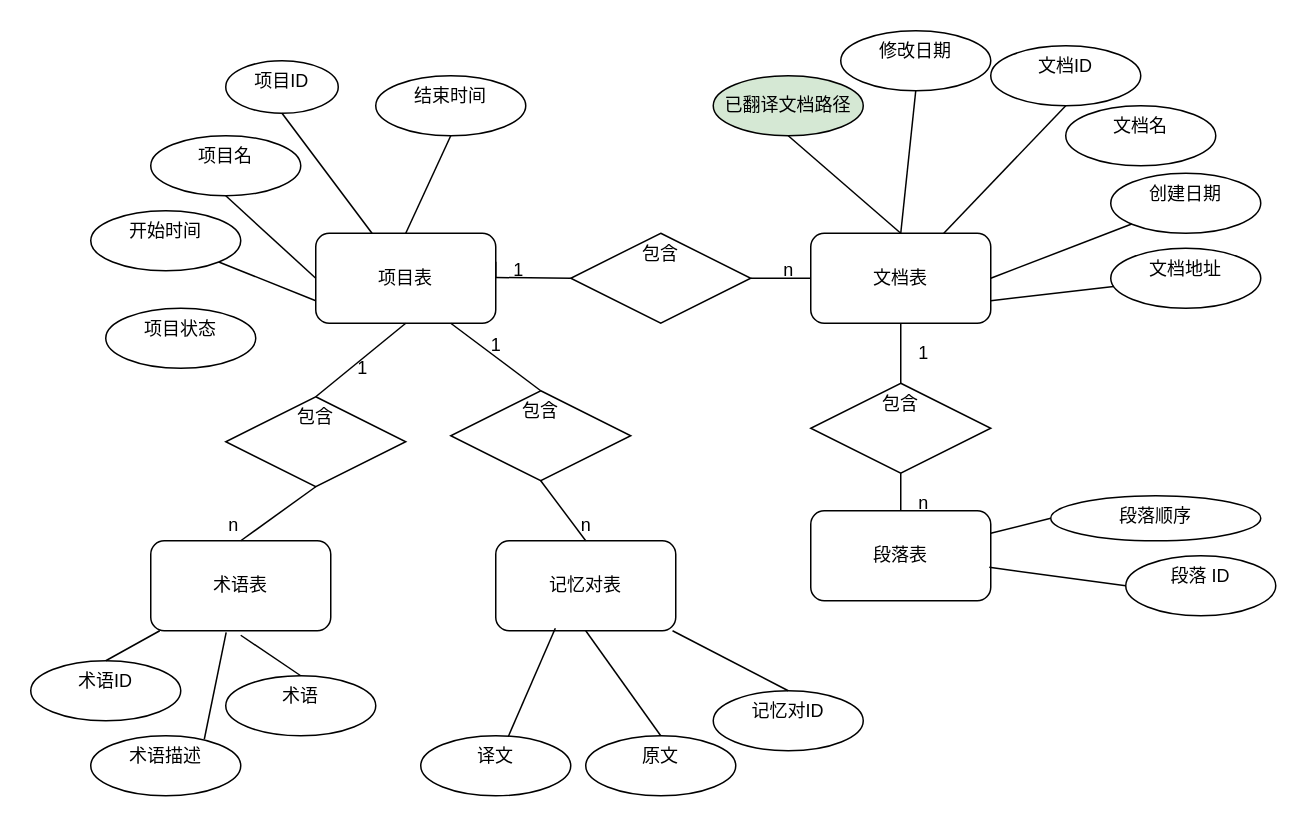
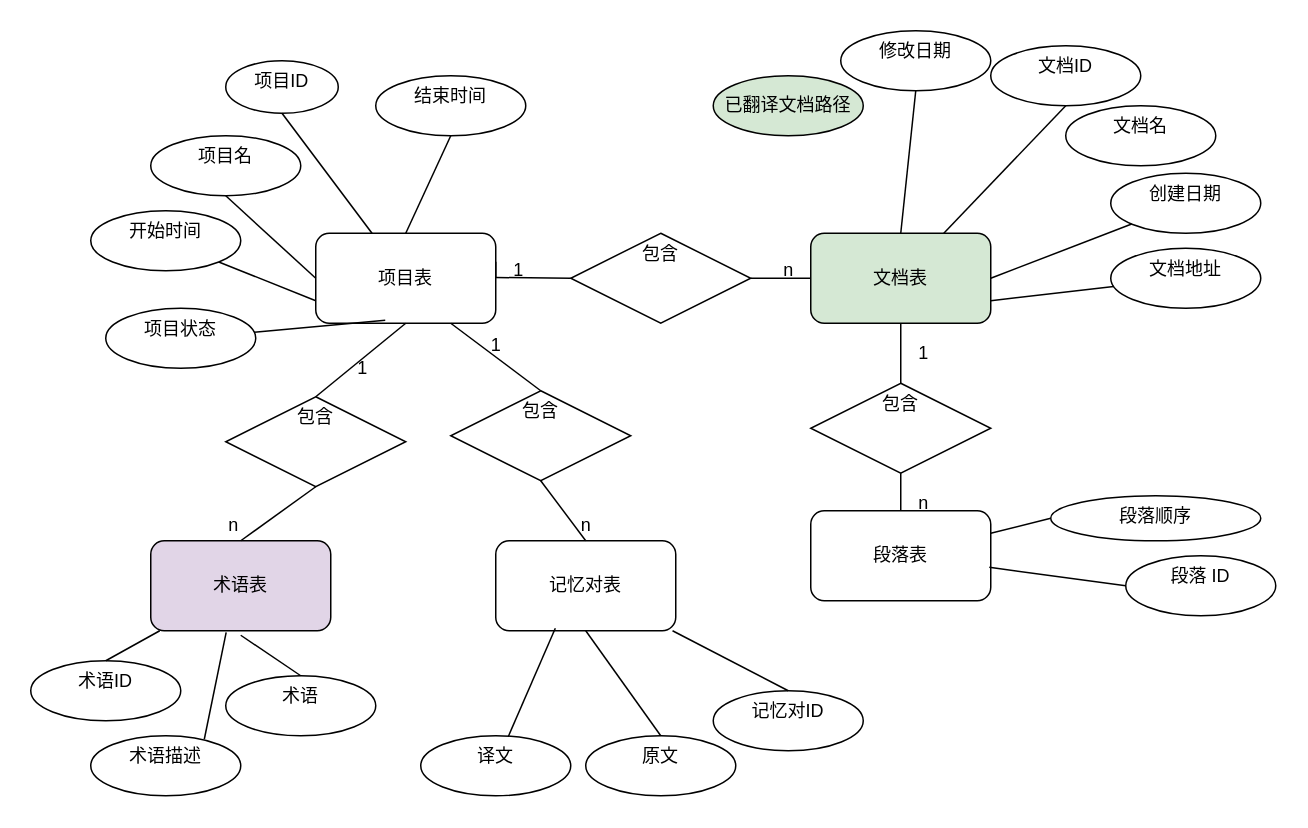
(843, 183) -> none
(901, 278) -> (901, 278)
none -> (301, 328)
(241, 586) -> (241, 586)
